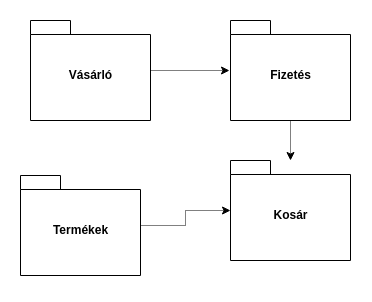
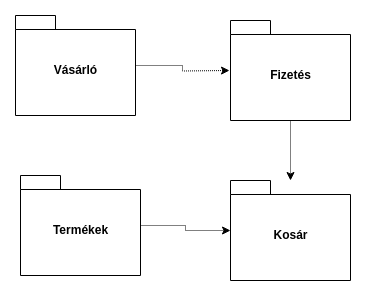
(91, 71) -> (76, 66)
(291, 211) -> (291, 231)
